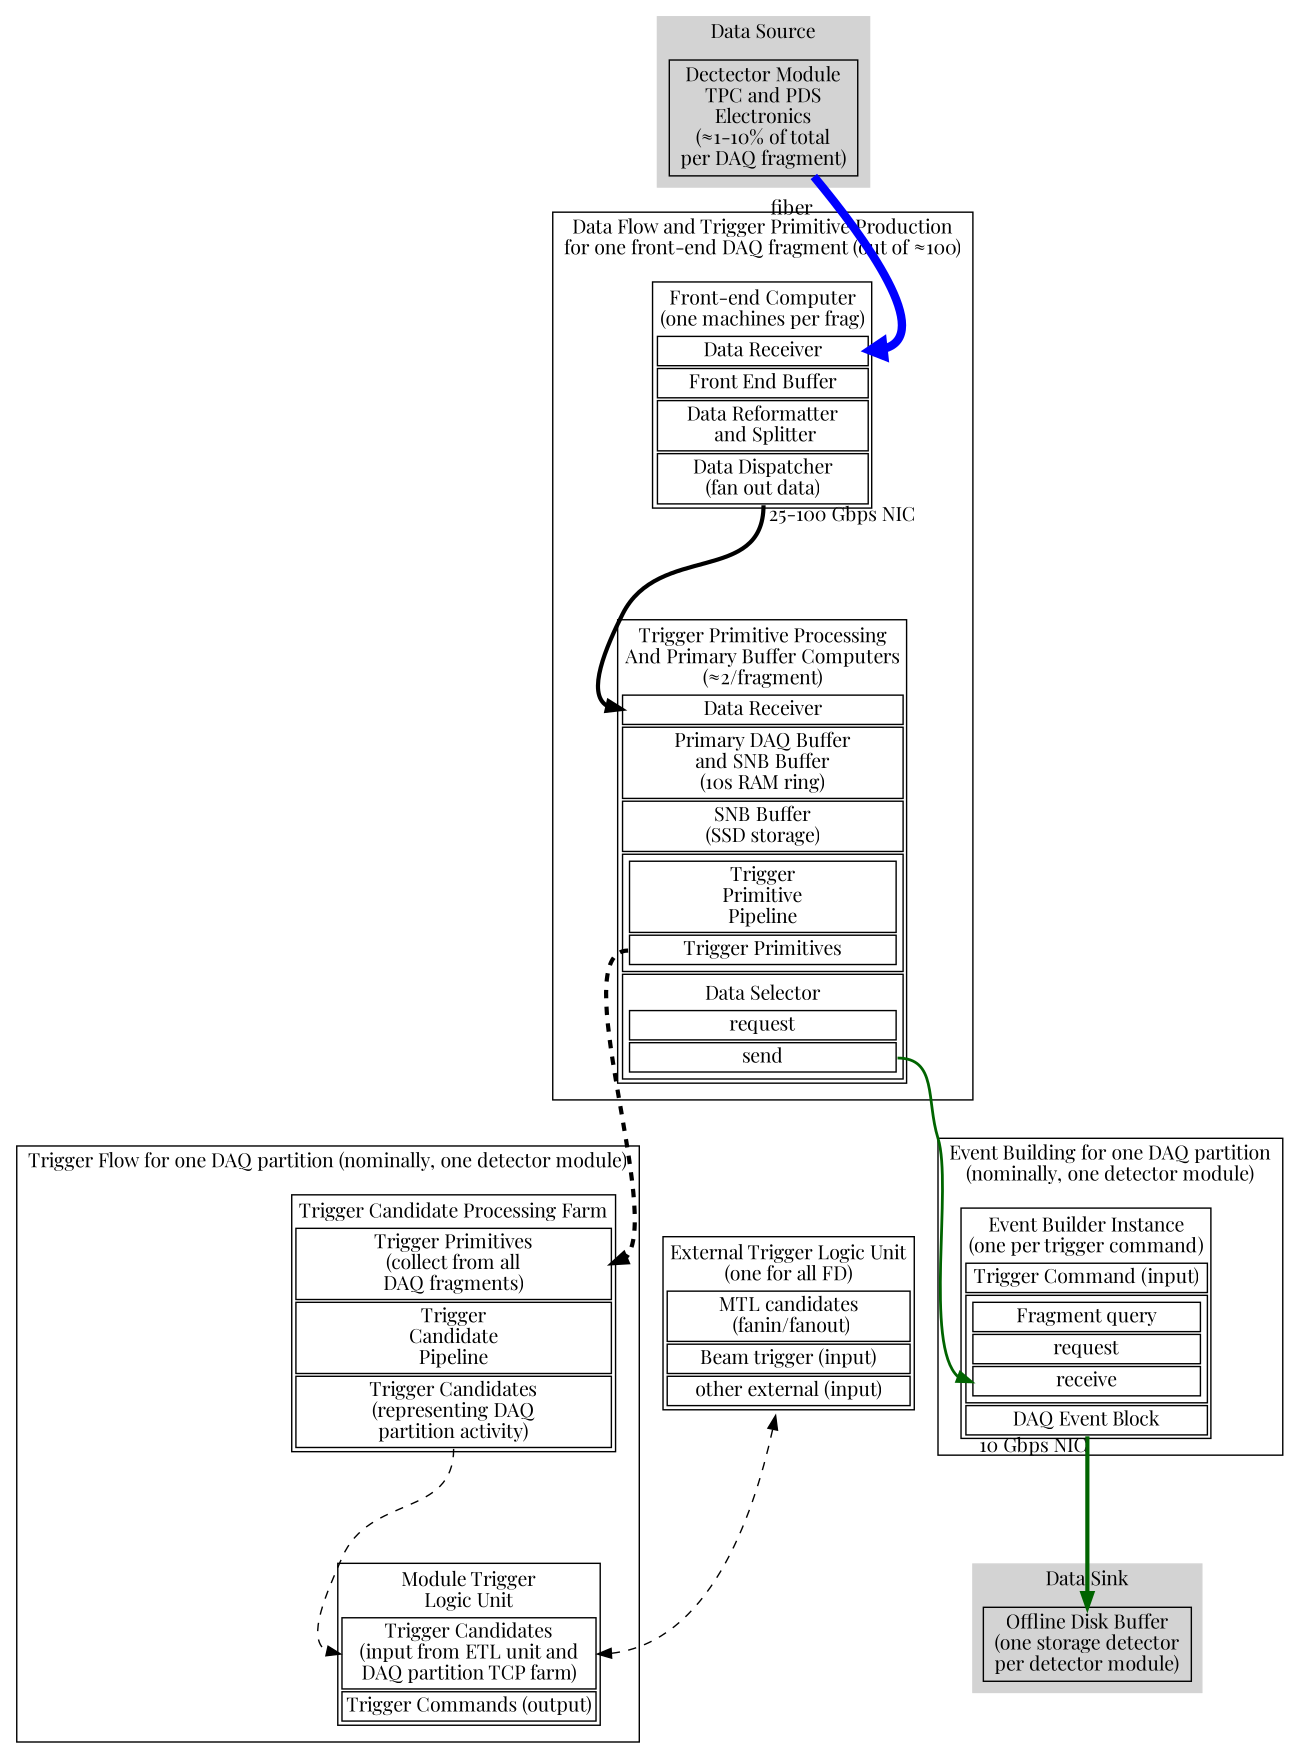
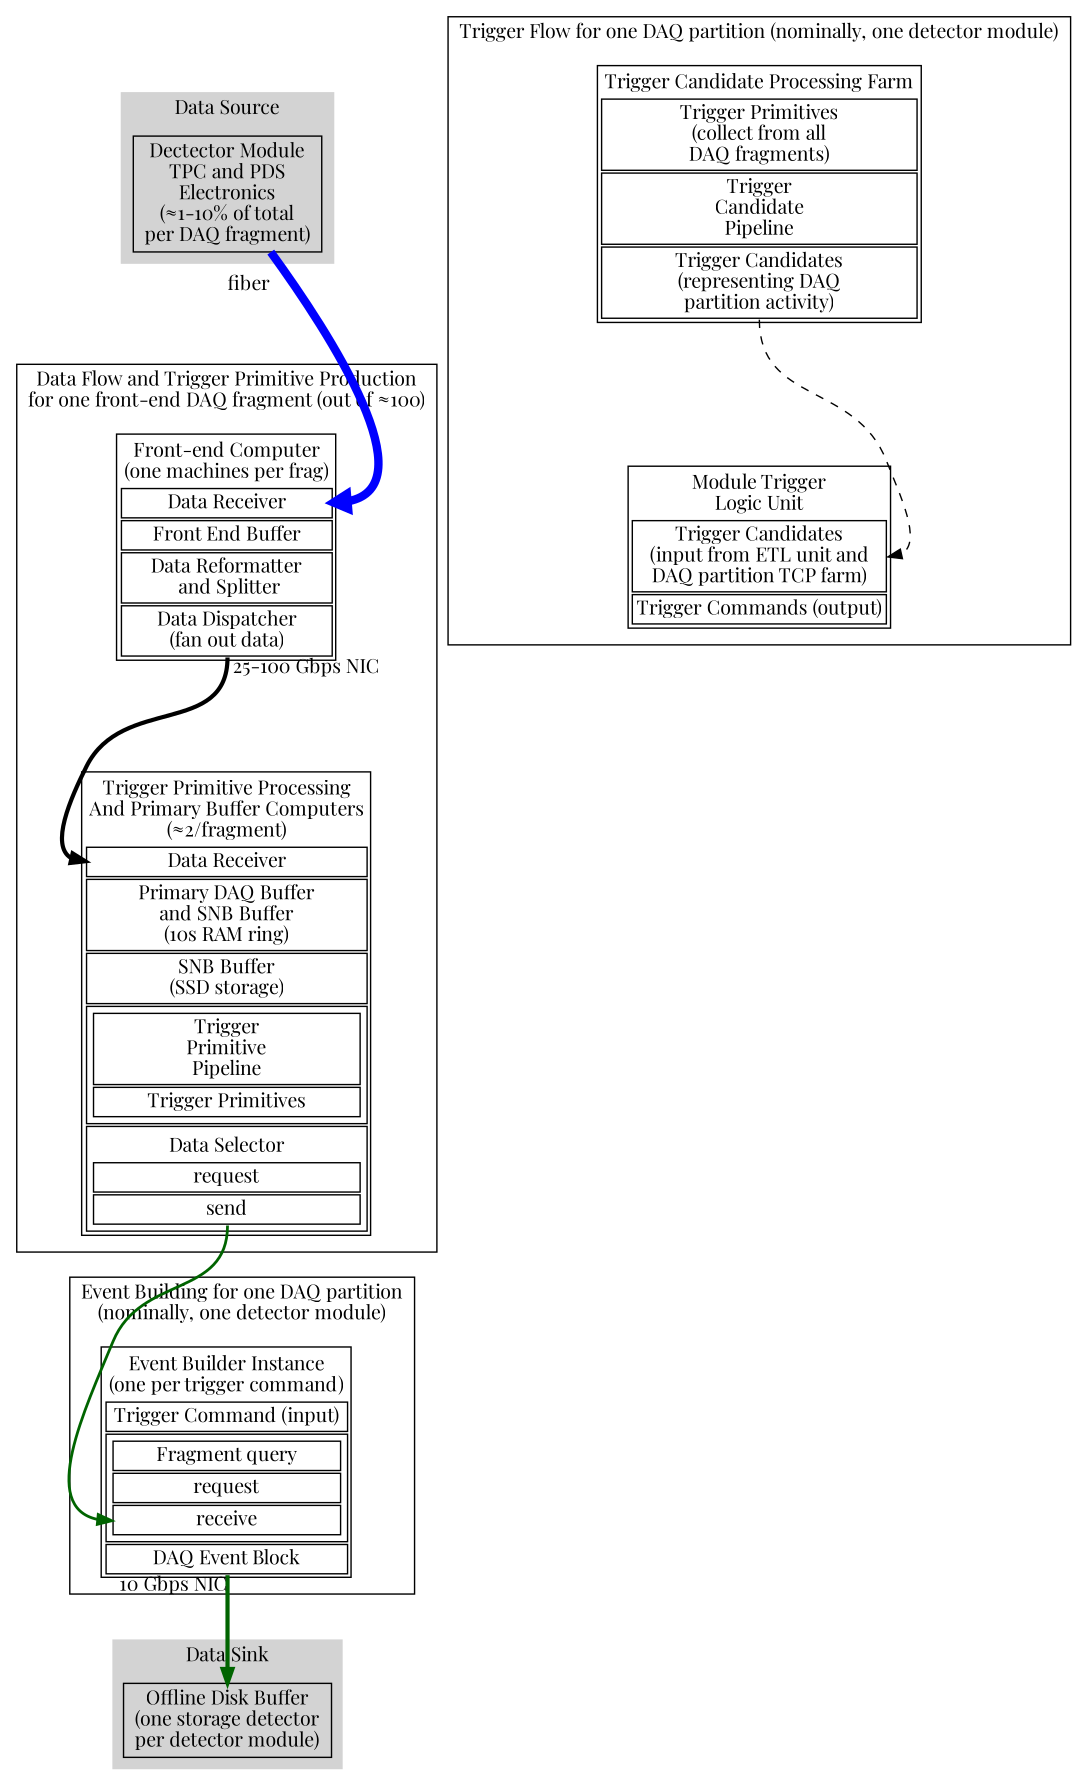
(617, 1084) -> none
(789, 1323) -> none
